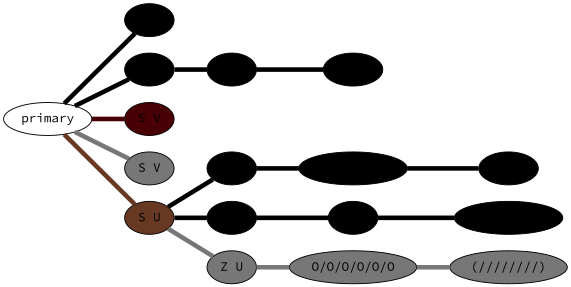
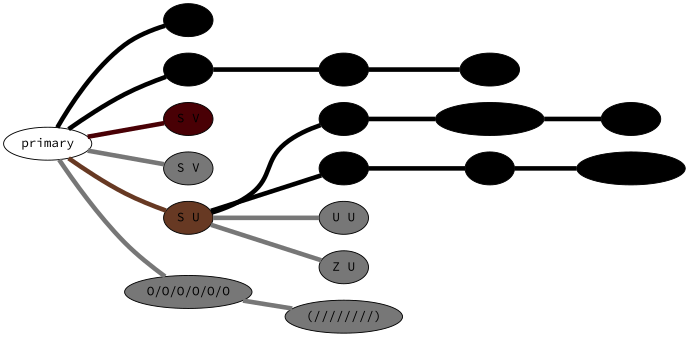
none -> (344, 218)
(273, 267) -> (107, 223)
